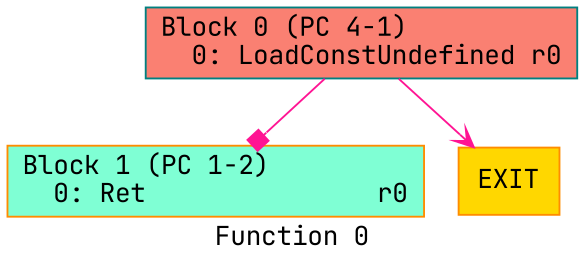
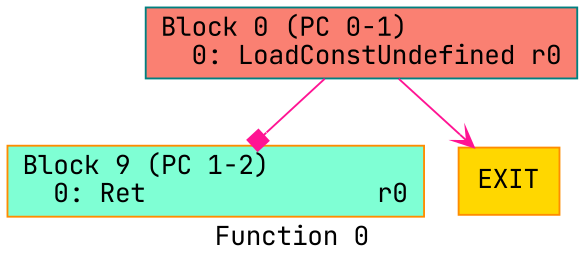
(361, 43) -> (361, 43)
(216, 181) -> (216, 181)
